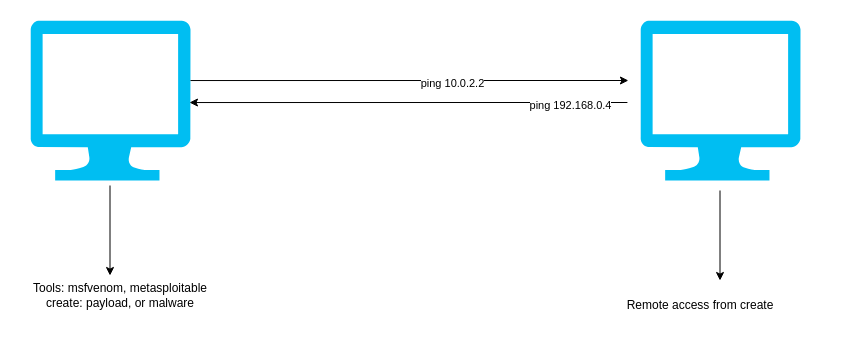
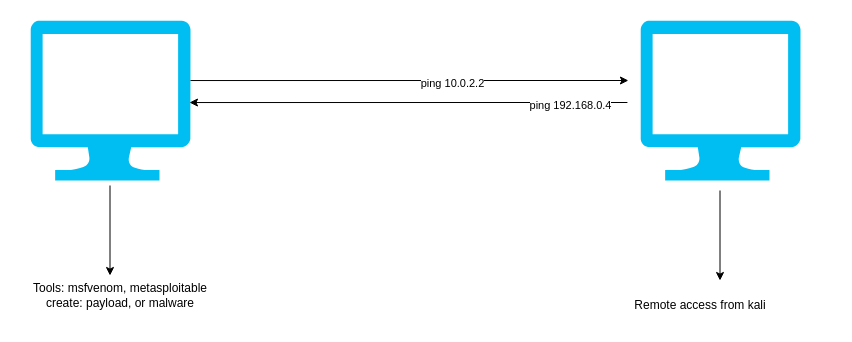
(701, 306) -> (701, 306)
